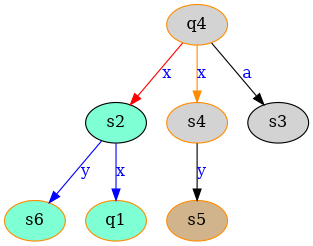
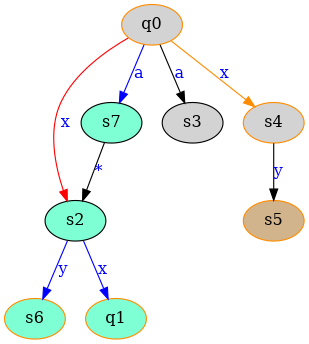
(197, 25) -> (152, 25)
none -> (112, 123)
